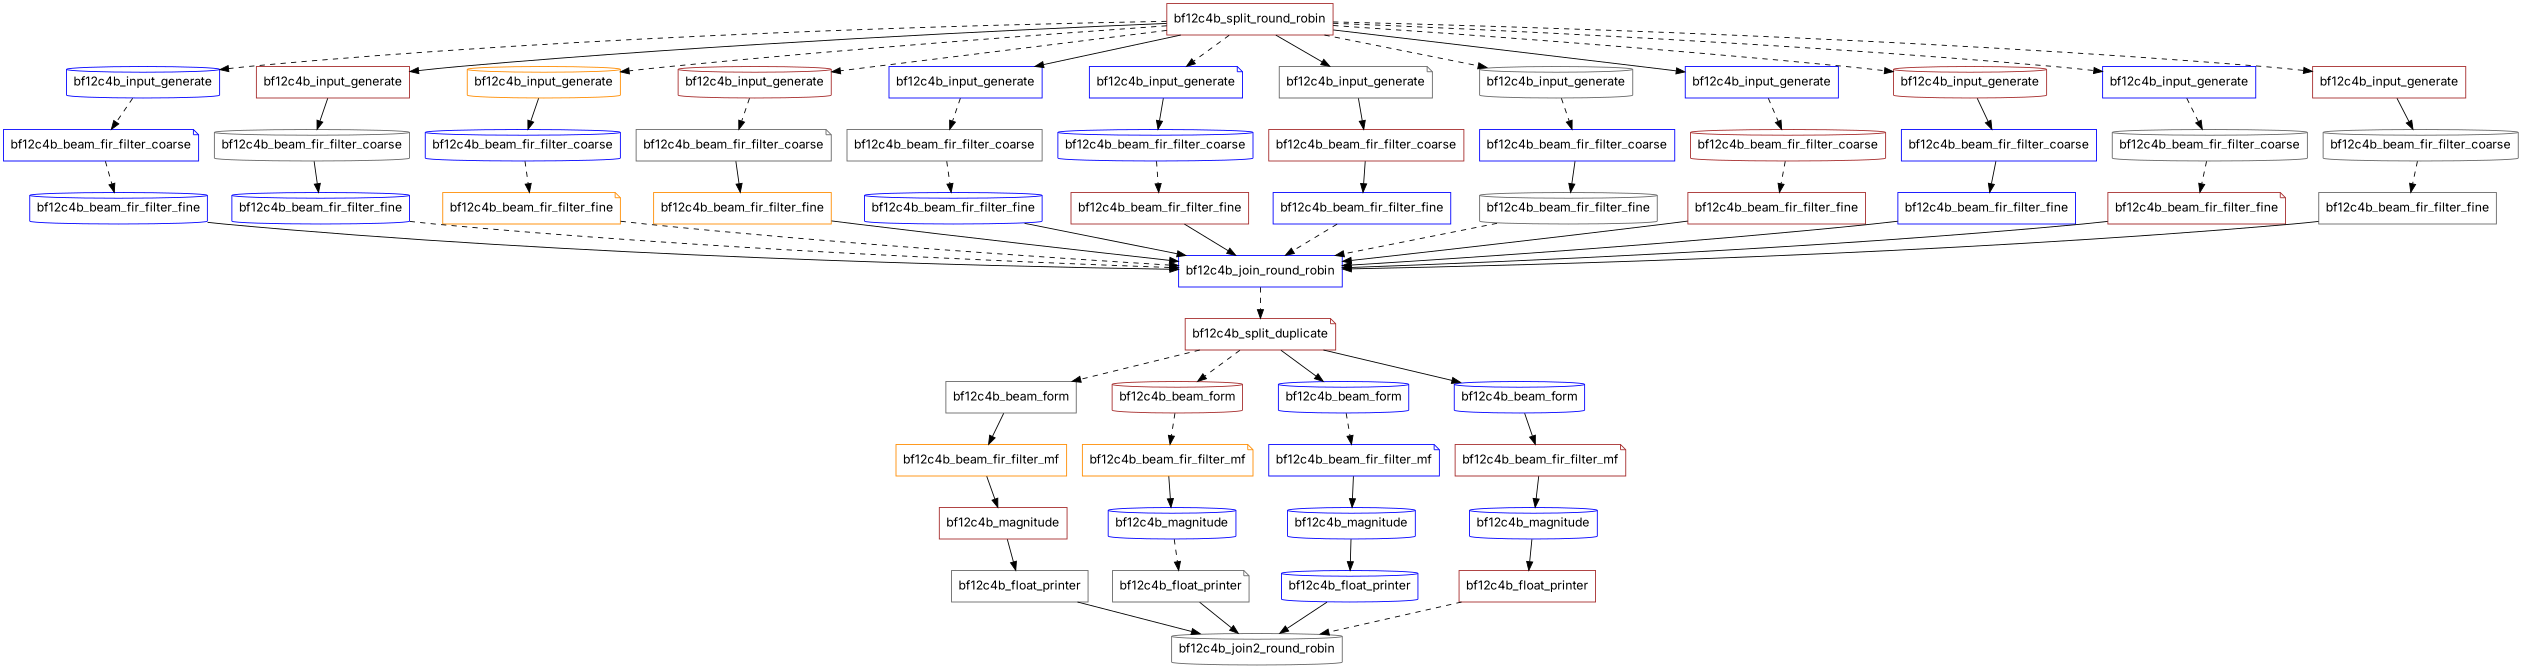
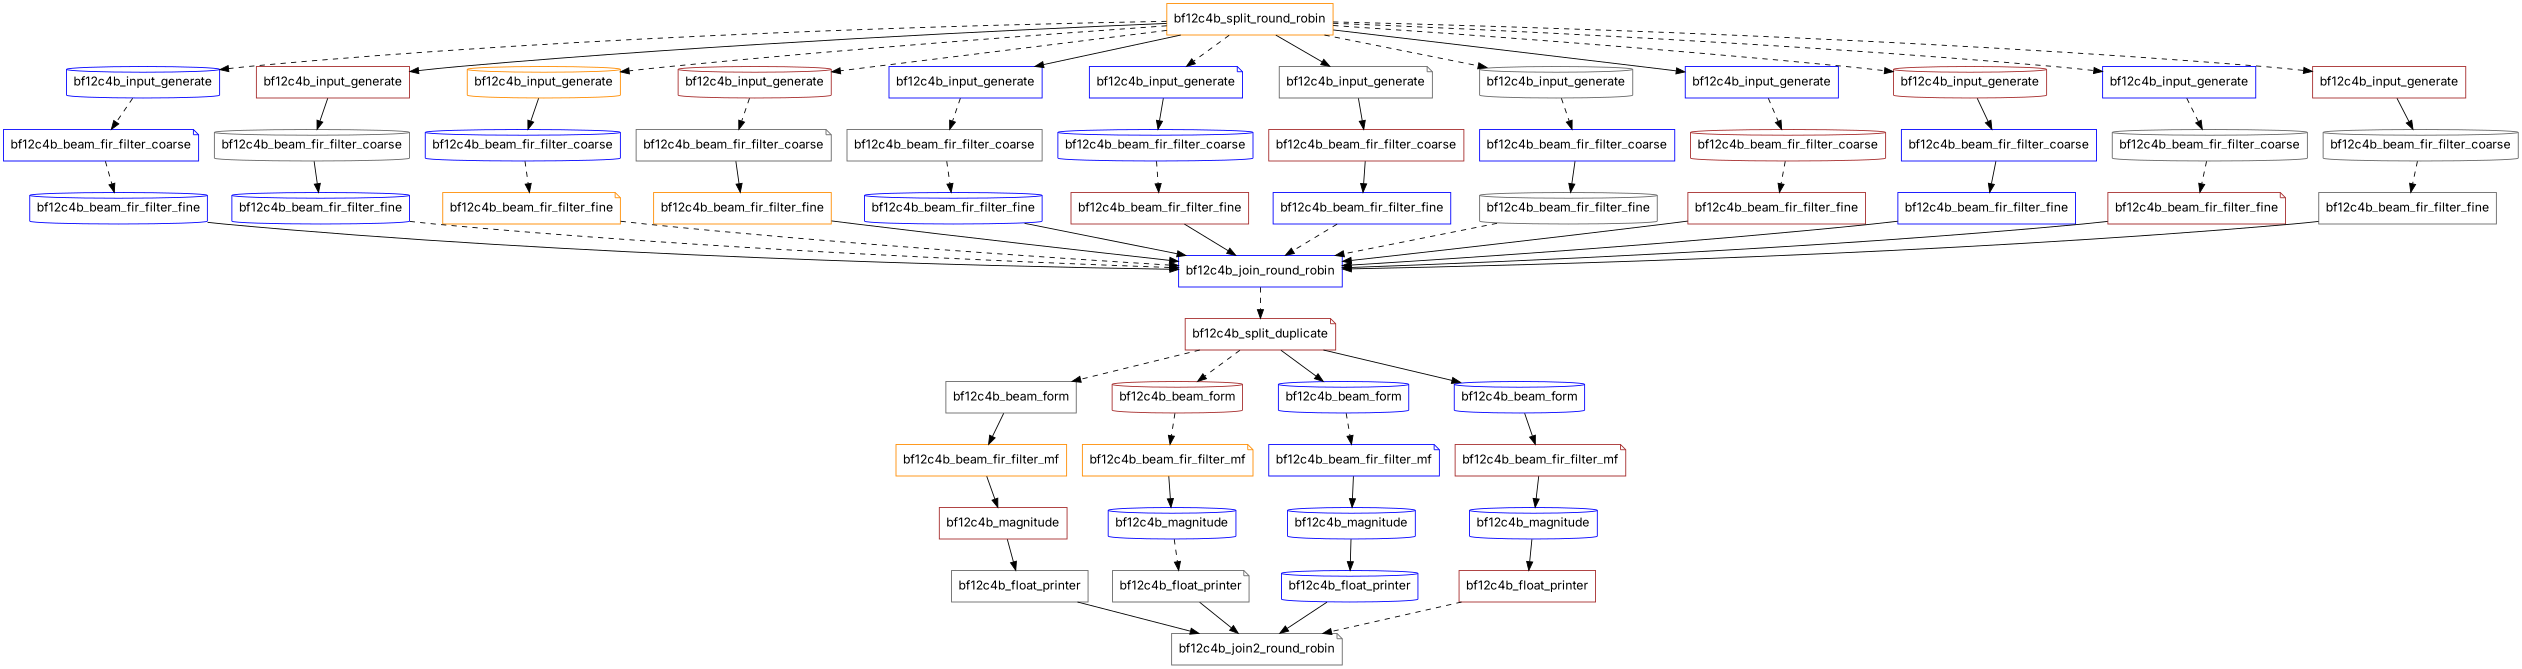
(1250, 19) -> (1250, 19)
(1257, 649) -> (1257, 649)
